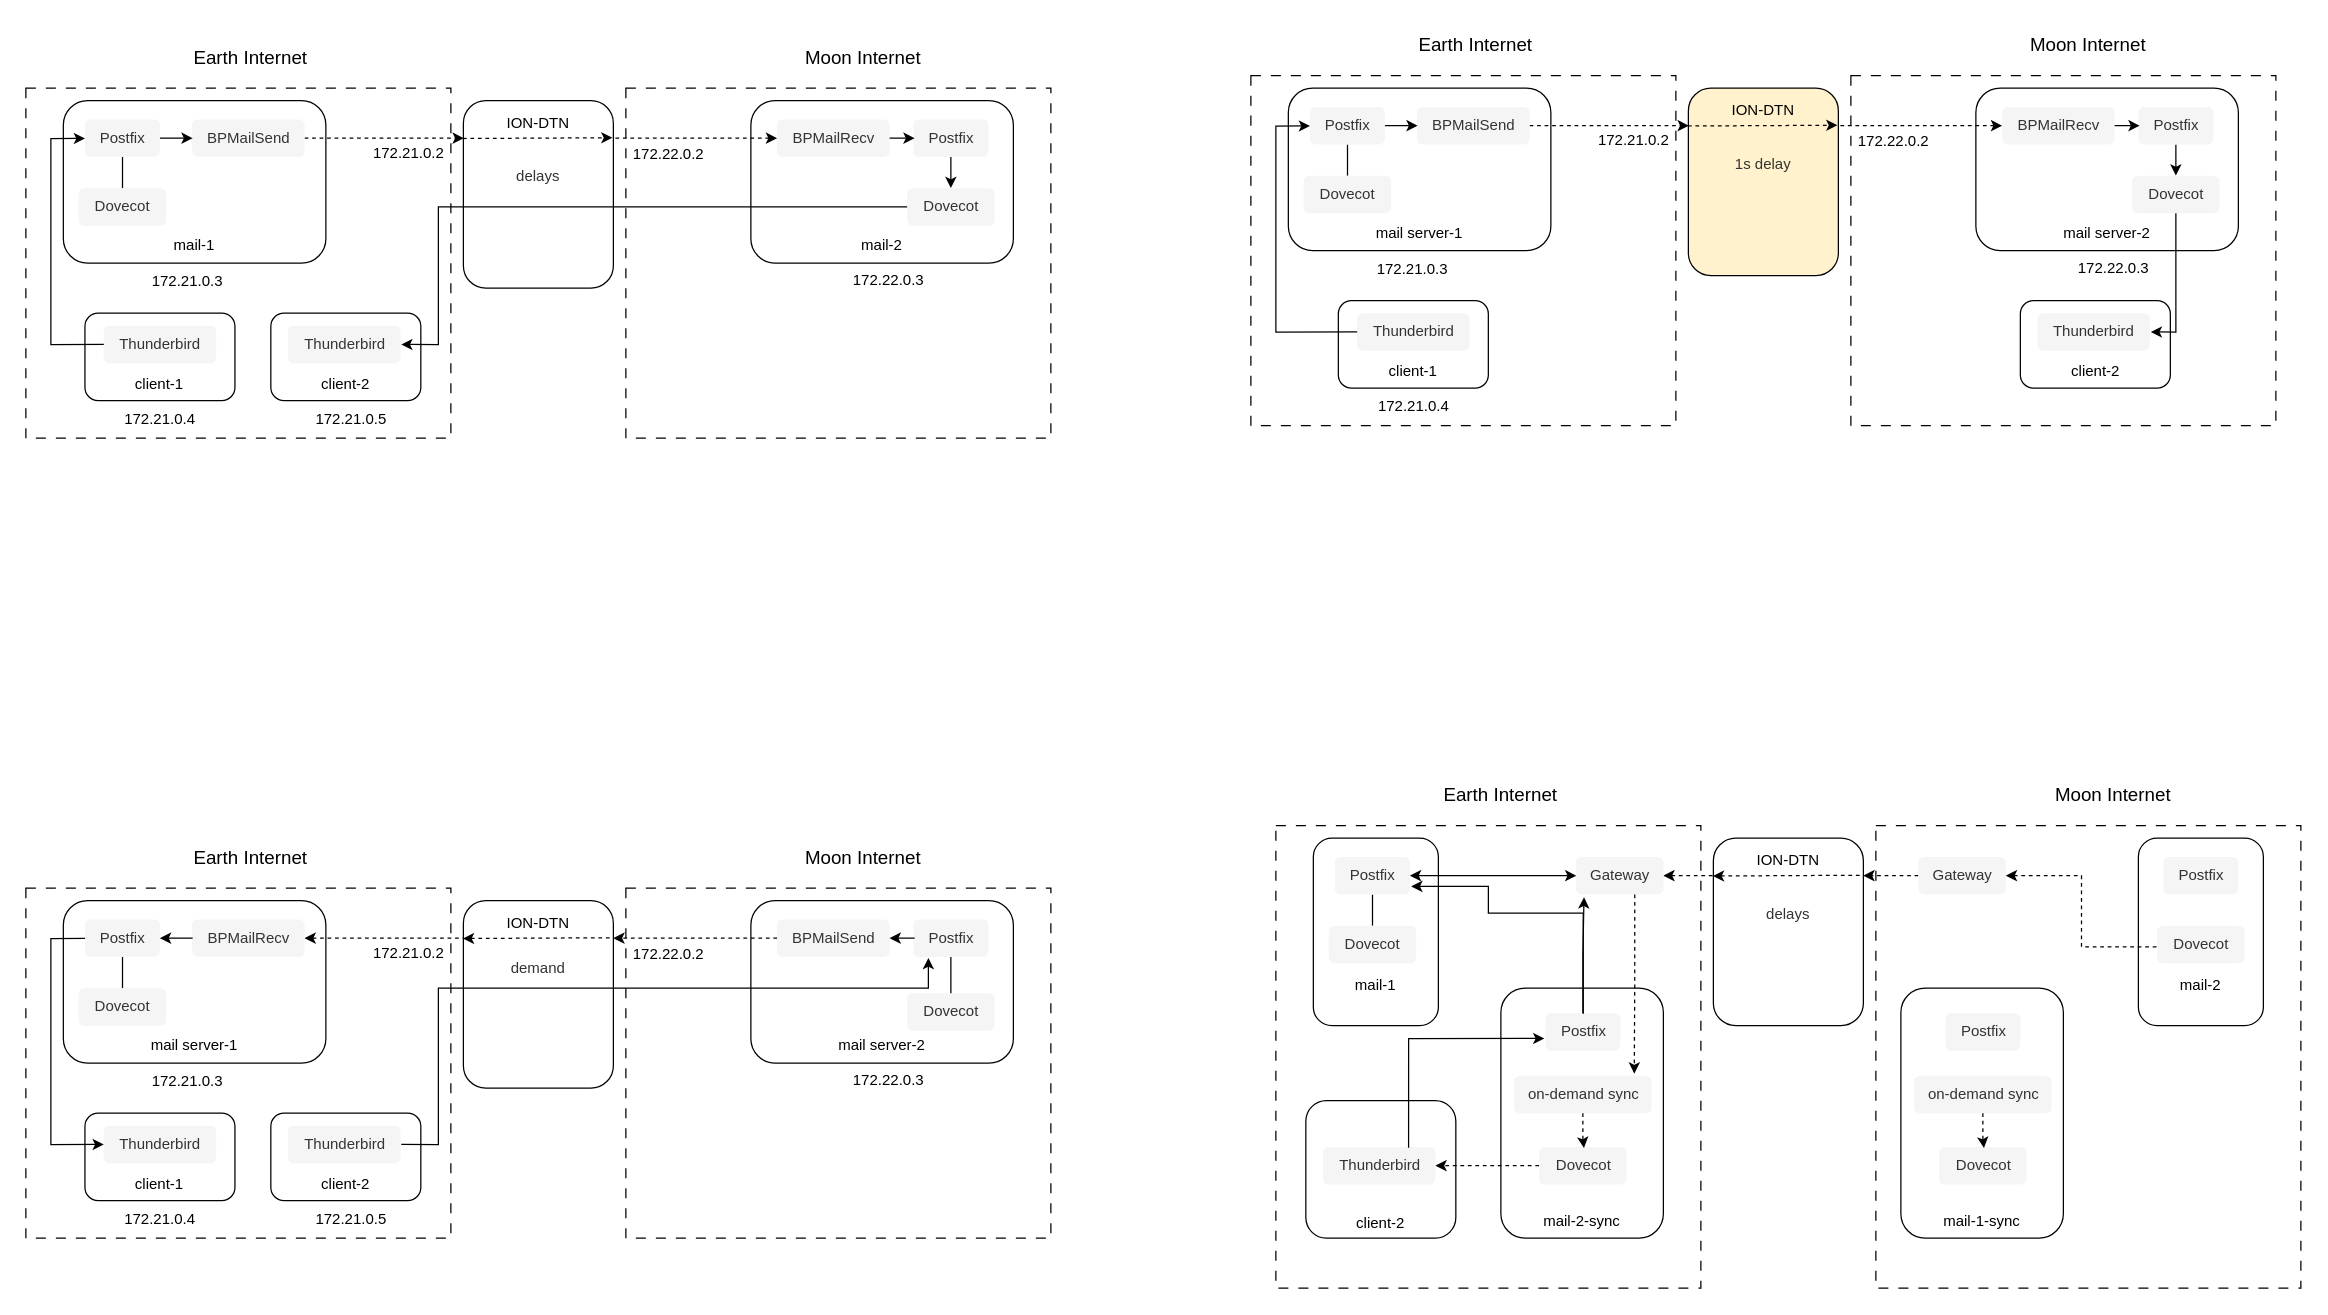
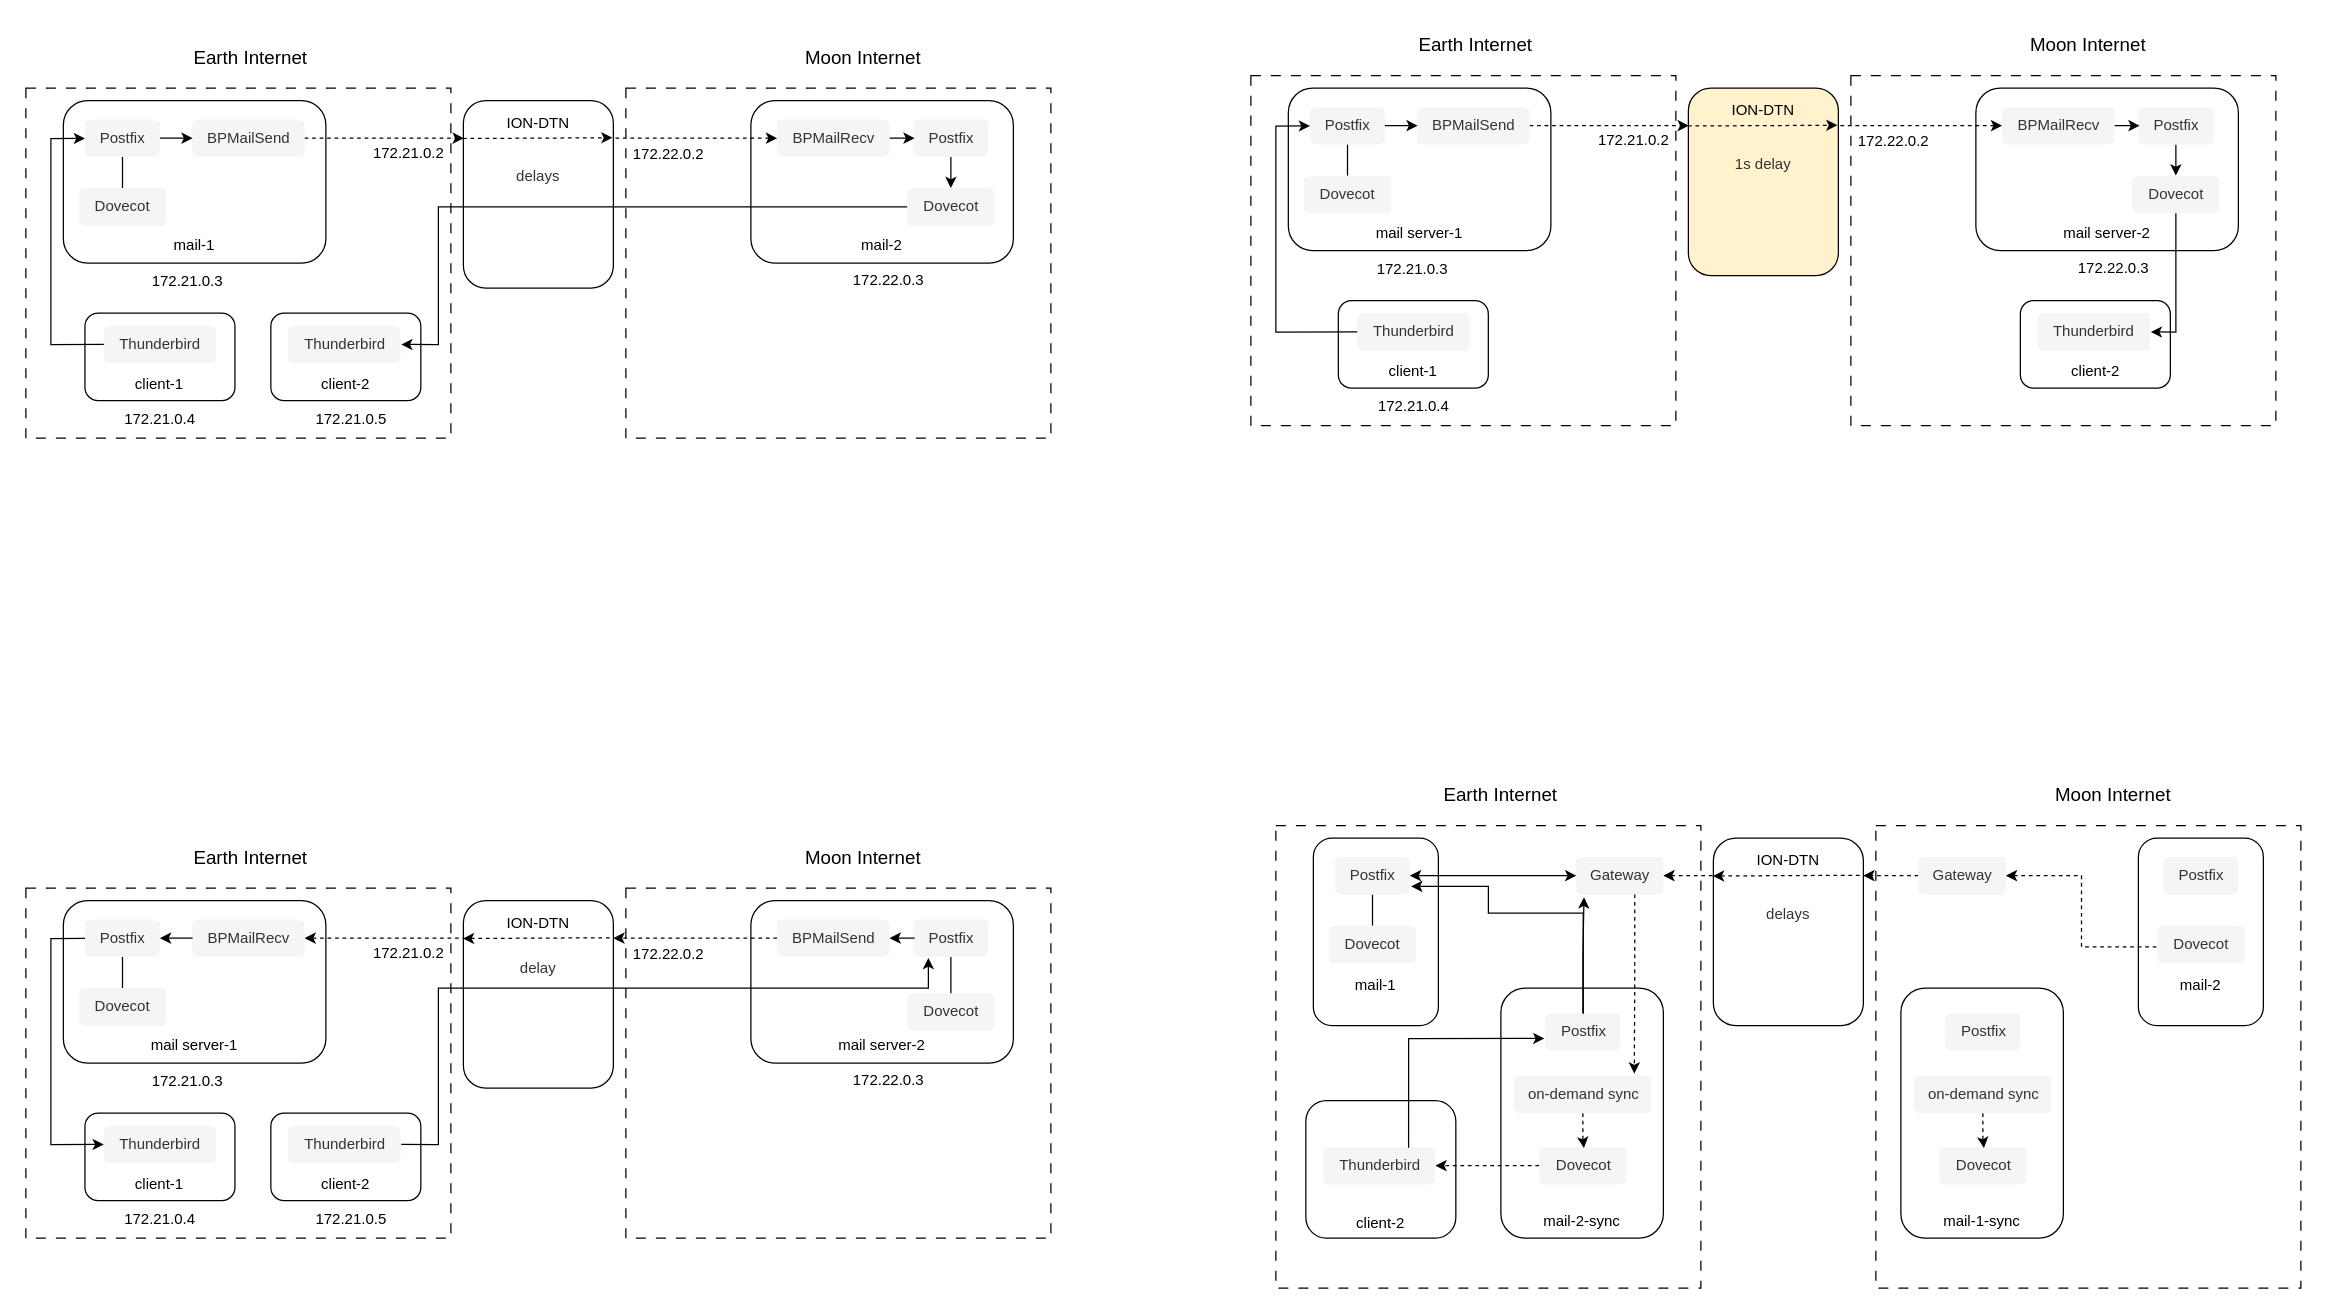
(538, 994) -> (538, 994)
